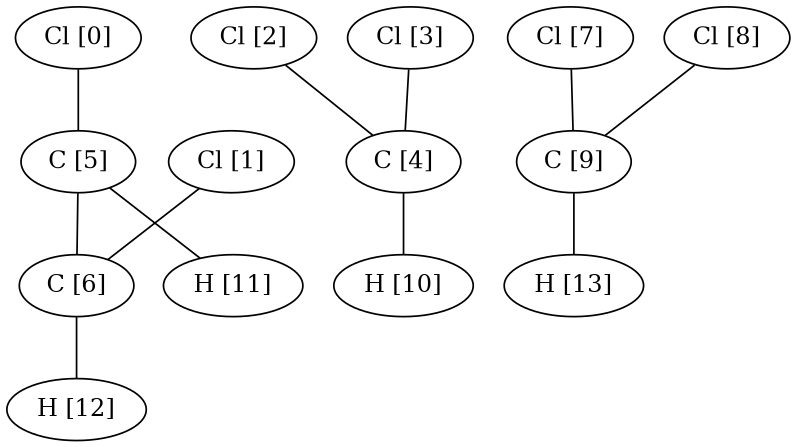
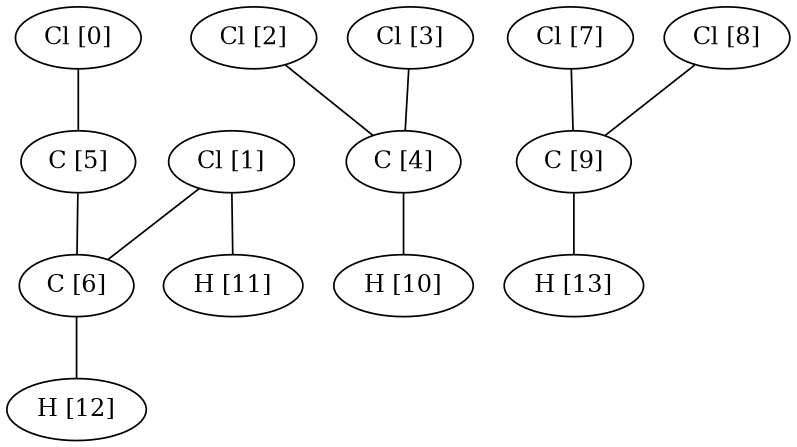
(146, 216) -> (232, 224)
